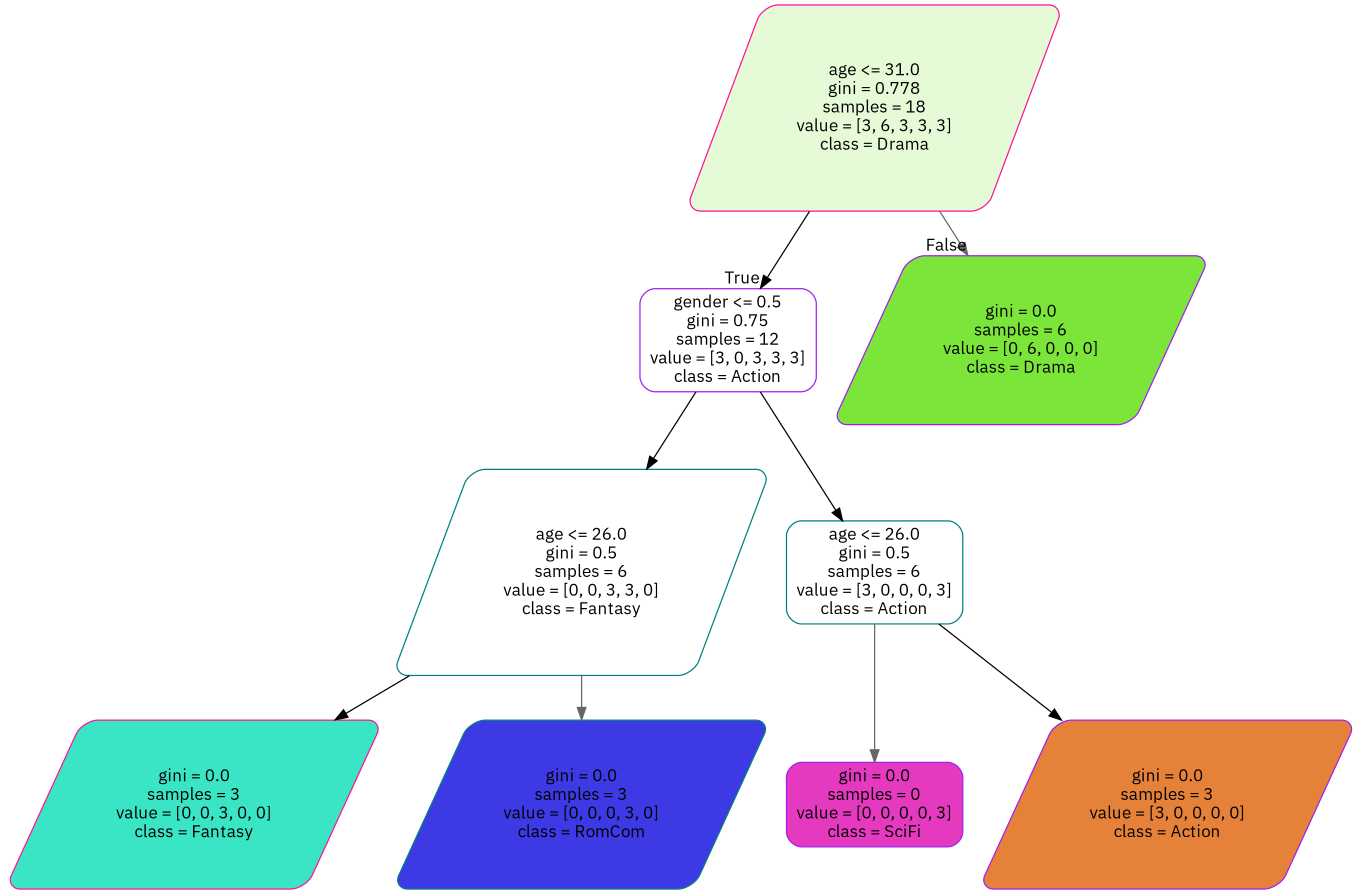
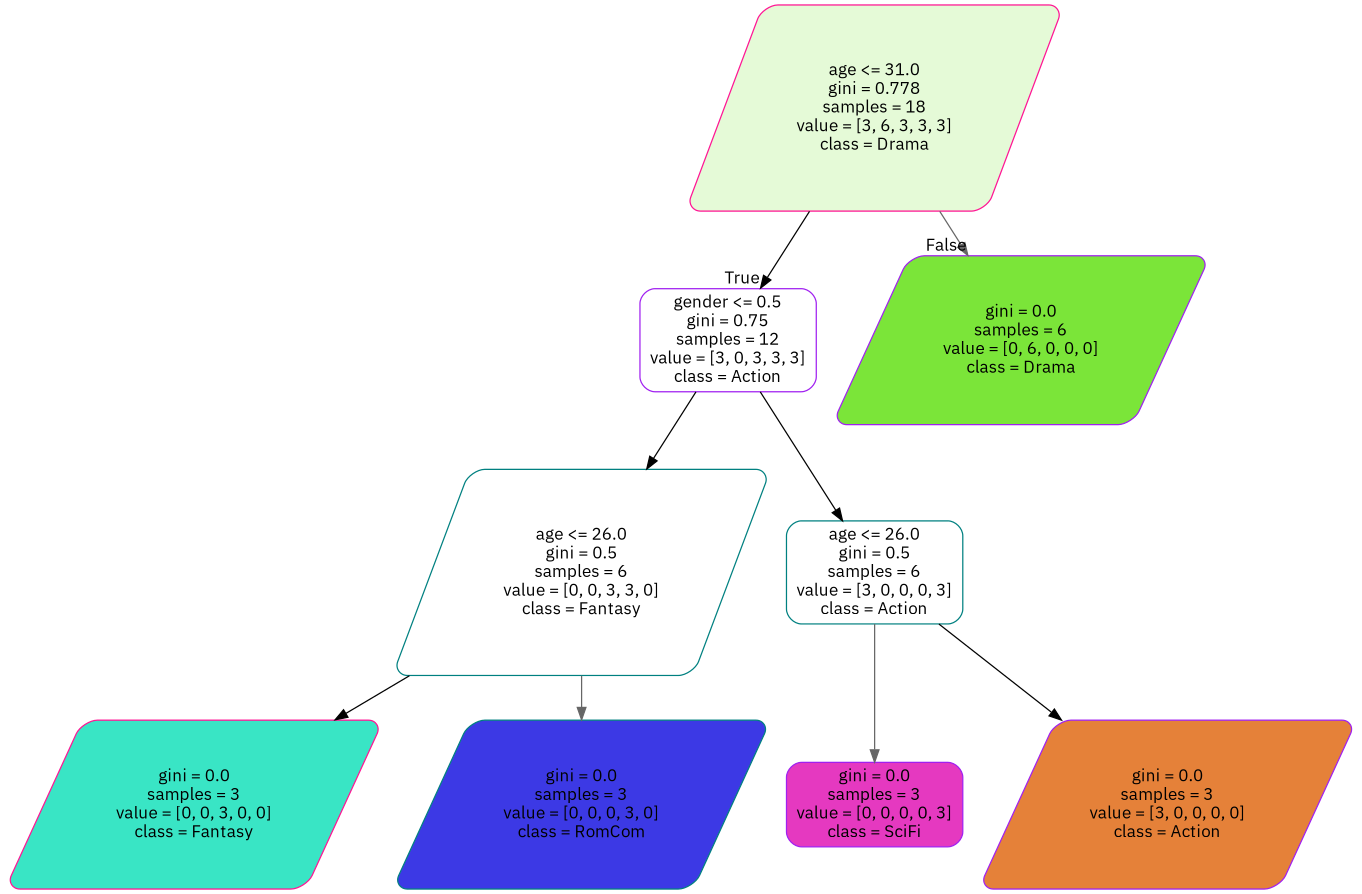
(875, 805) -> (875, 805)
